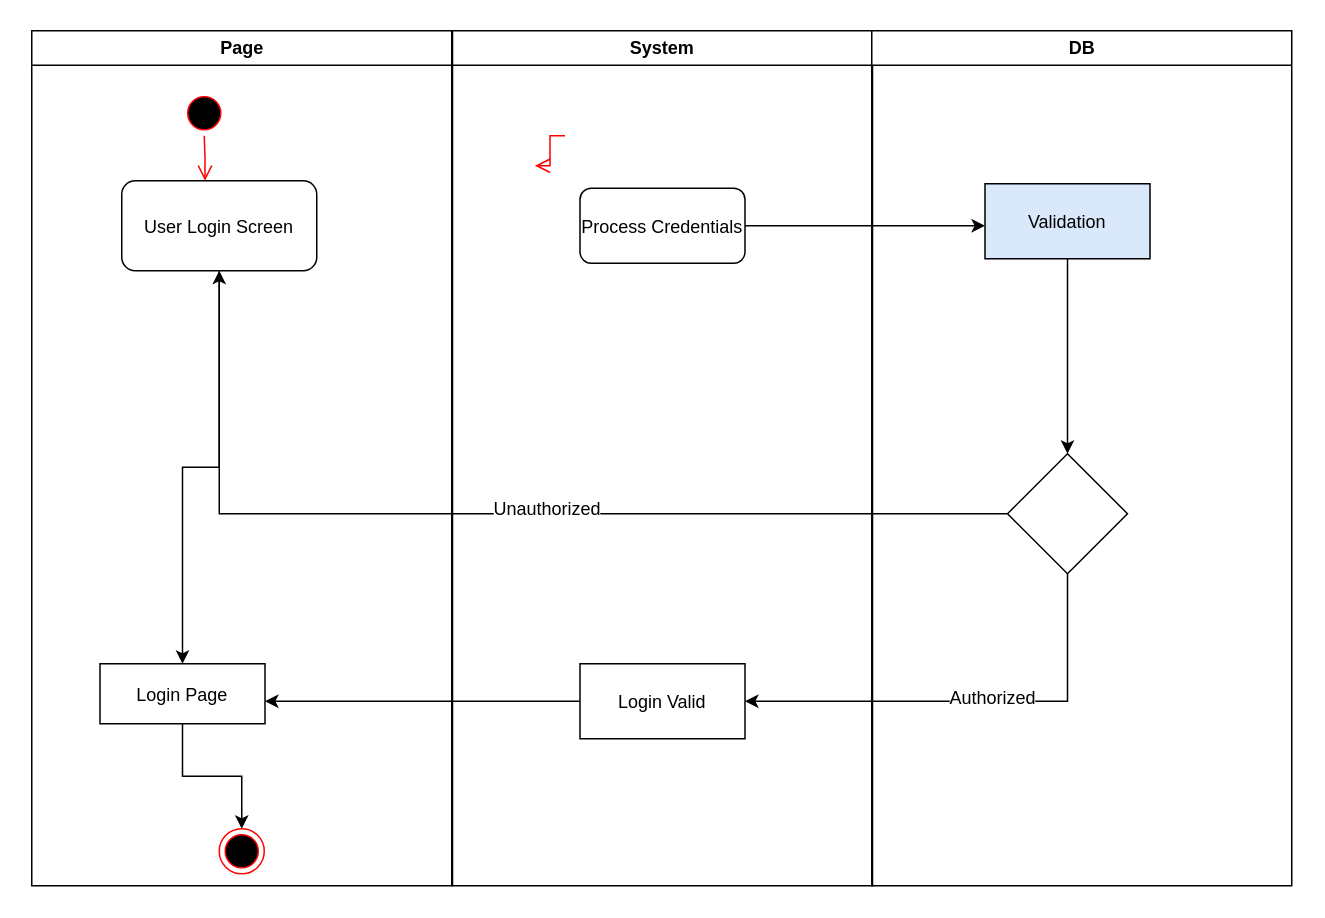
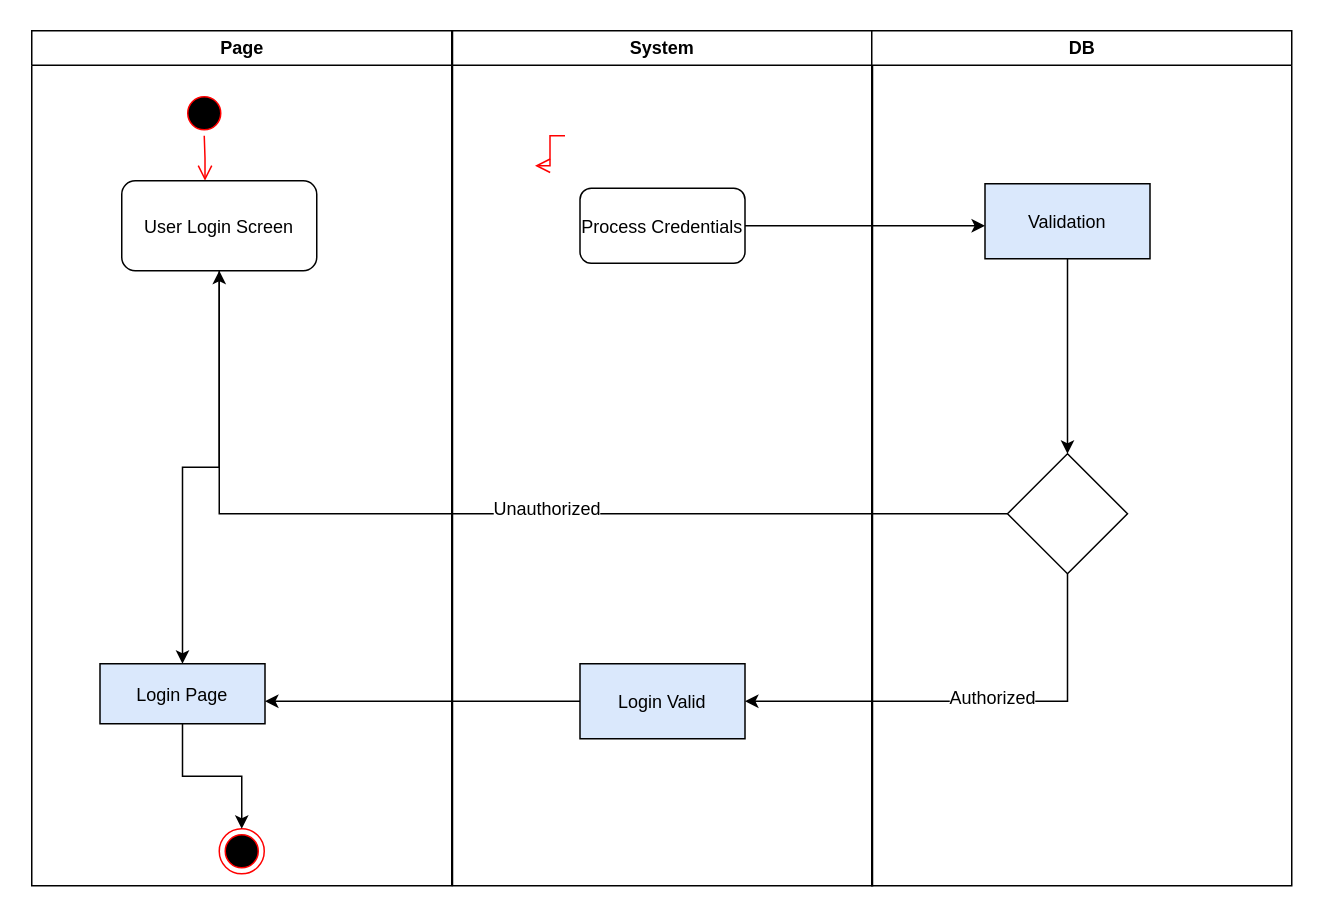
(182, 694) -> (182, 694)
(662, 701) -> (662, 701)
